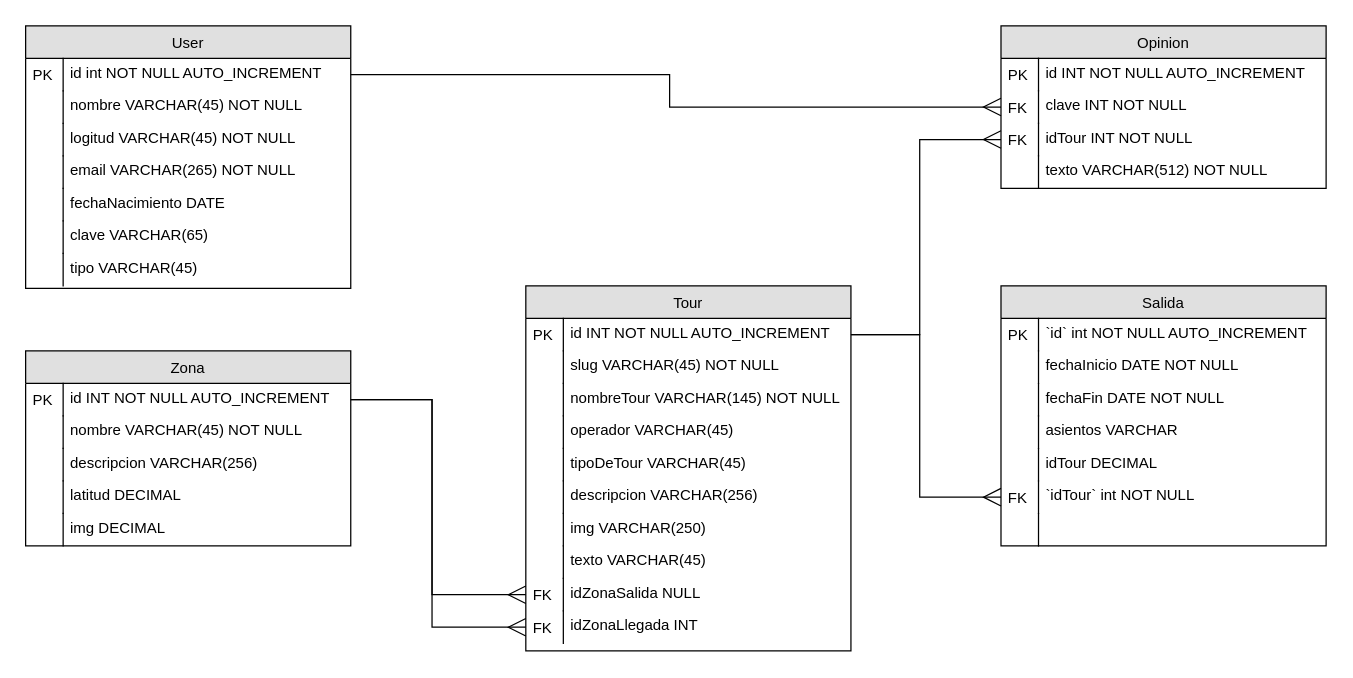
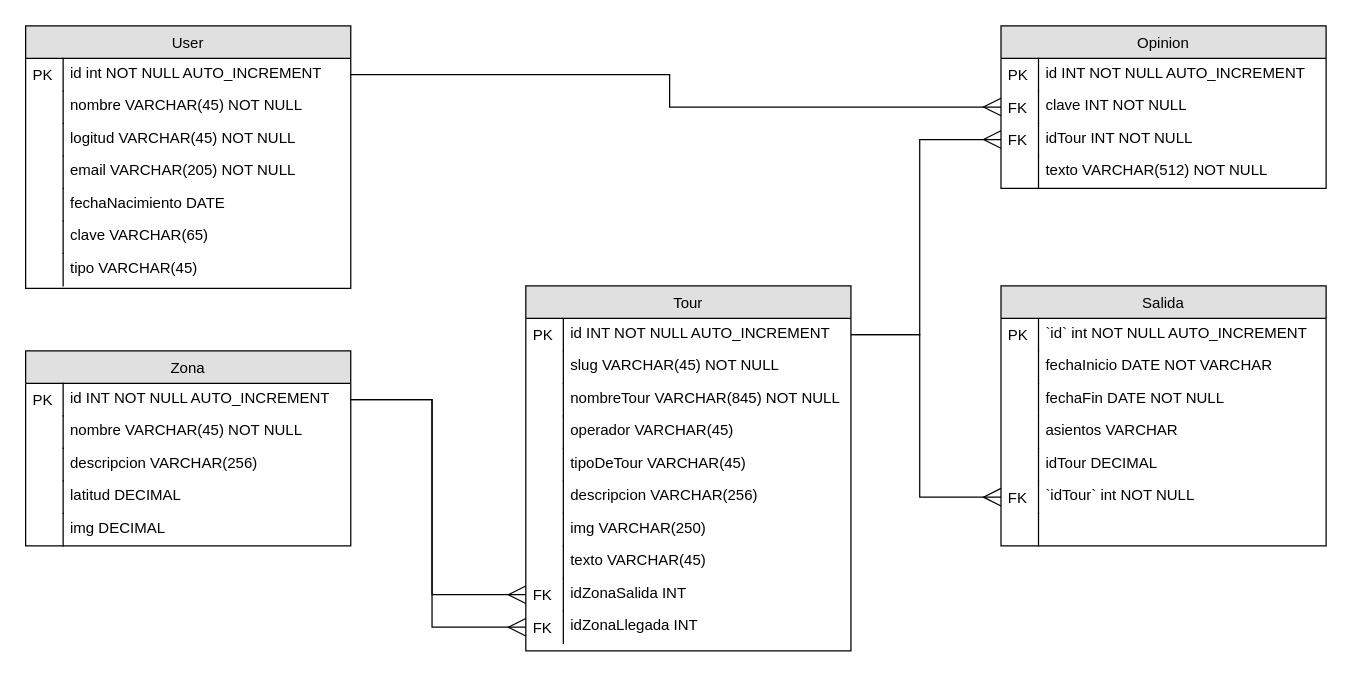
(174, 170) -> (174, 170)
(1140, 365) -> (1153, 365)
(699, 398) -> (699, 398)
(634, 593) -> (629, 593)
